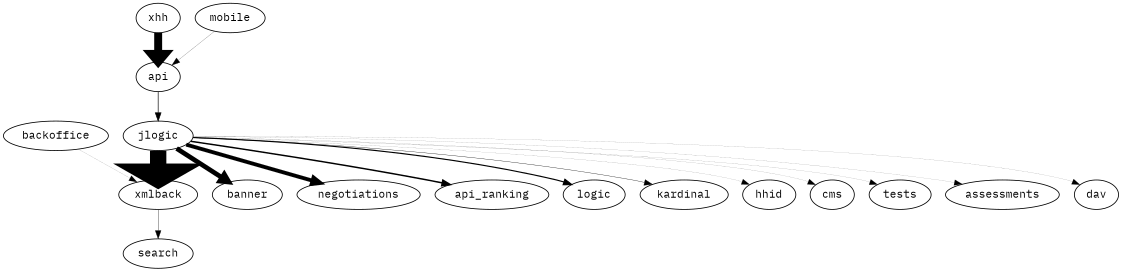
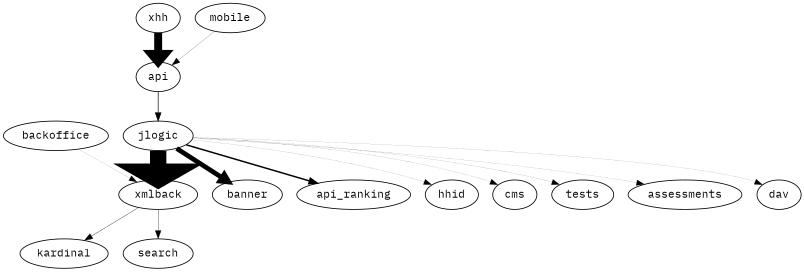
(465, 157) -> (115, 222)
(359, 195) -> none
(594, 195) -> none
